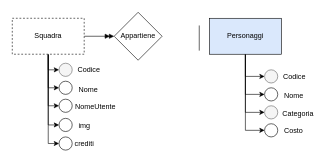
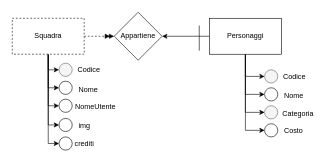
(95, 36) -> (95, 36)
none -> (167, 36)
(246, 36) -> (246, 36)
